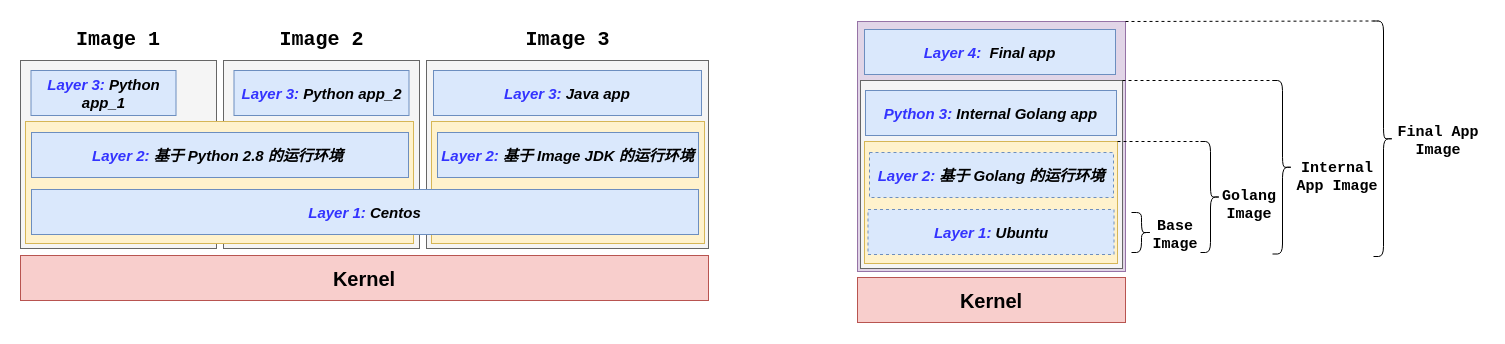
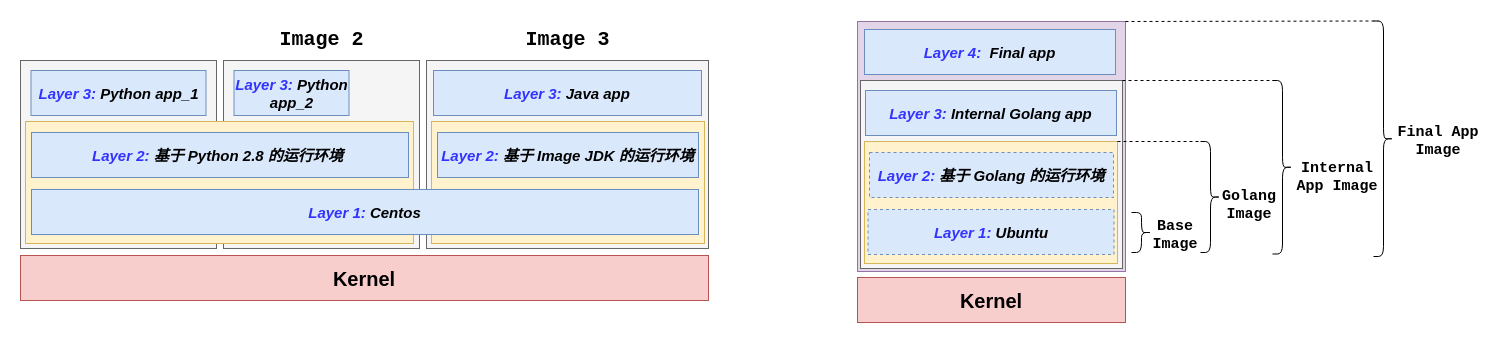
(119, 40) -> none
(104, 93) -> (119, 93)
(322, 93) -> (292, 93)
(991, 114) -> (991, 114)
